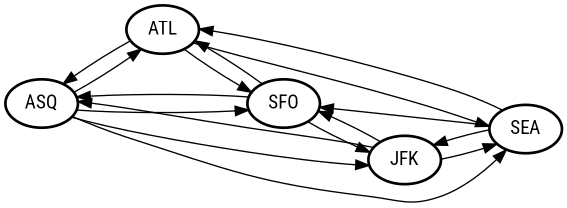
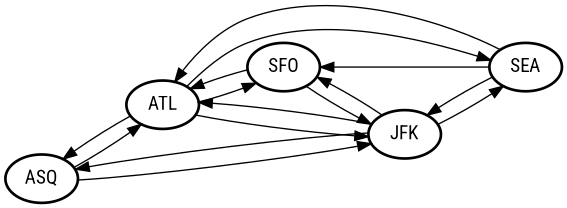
(170, 94) -> none
none -> (292, 112)
(156, 113) -> none
none -> (275, 127)
(286, 184) -> none
